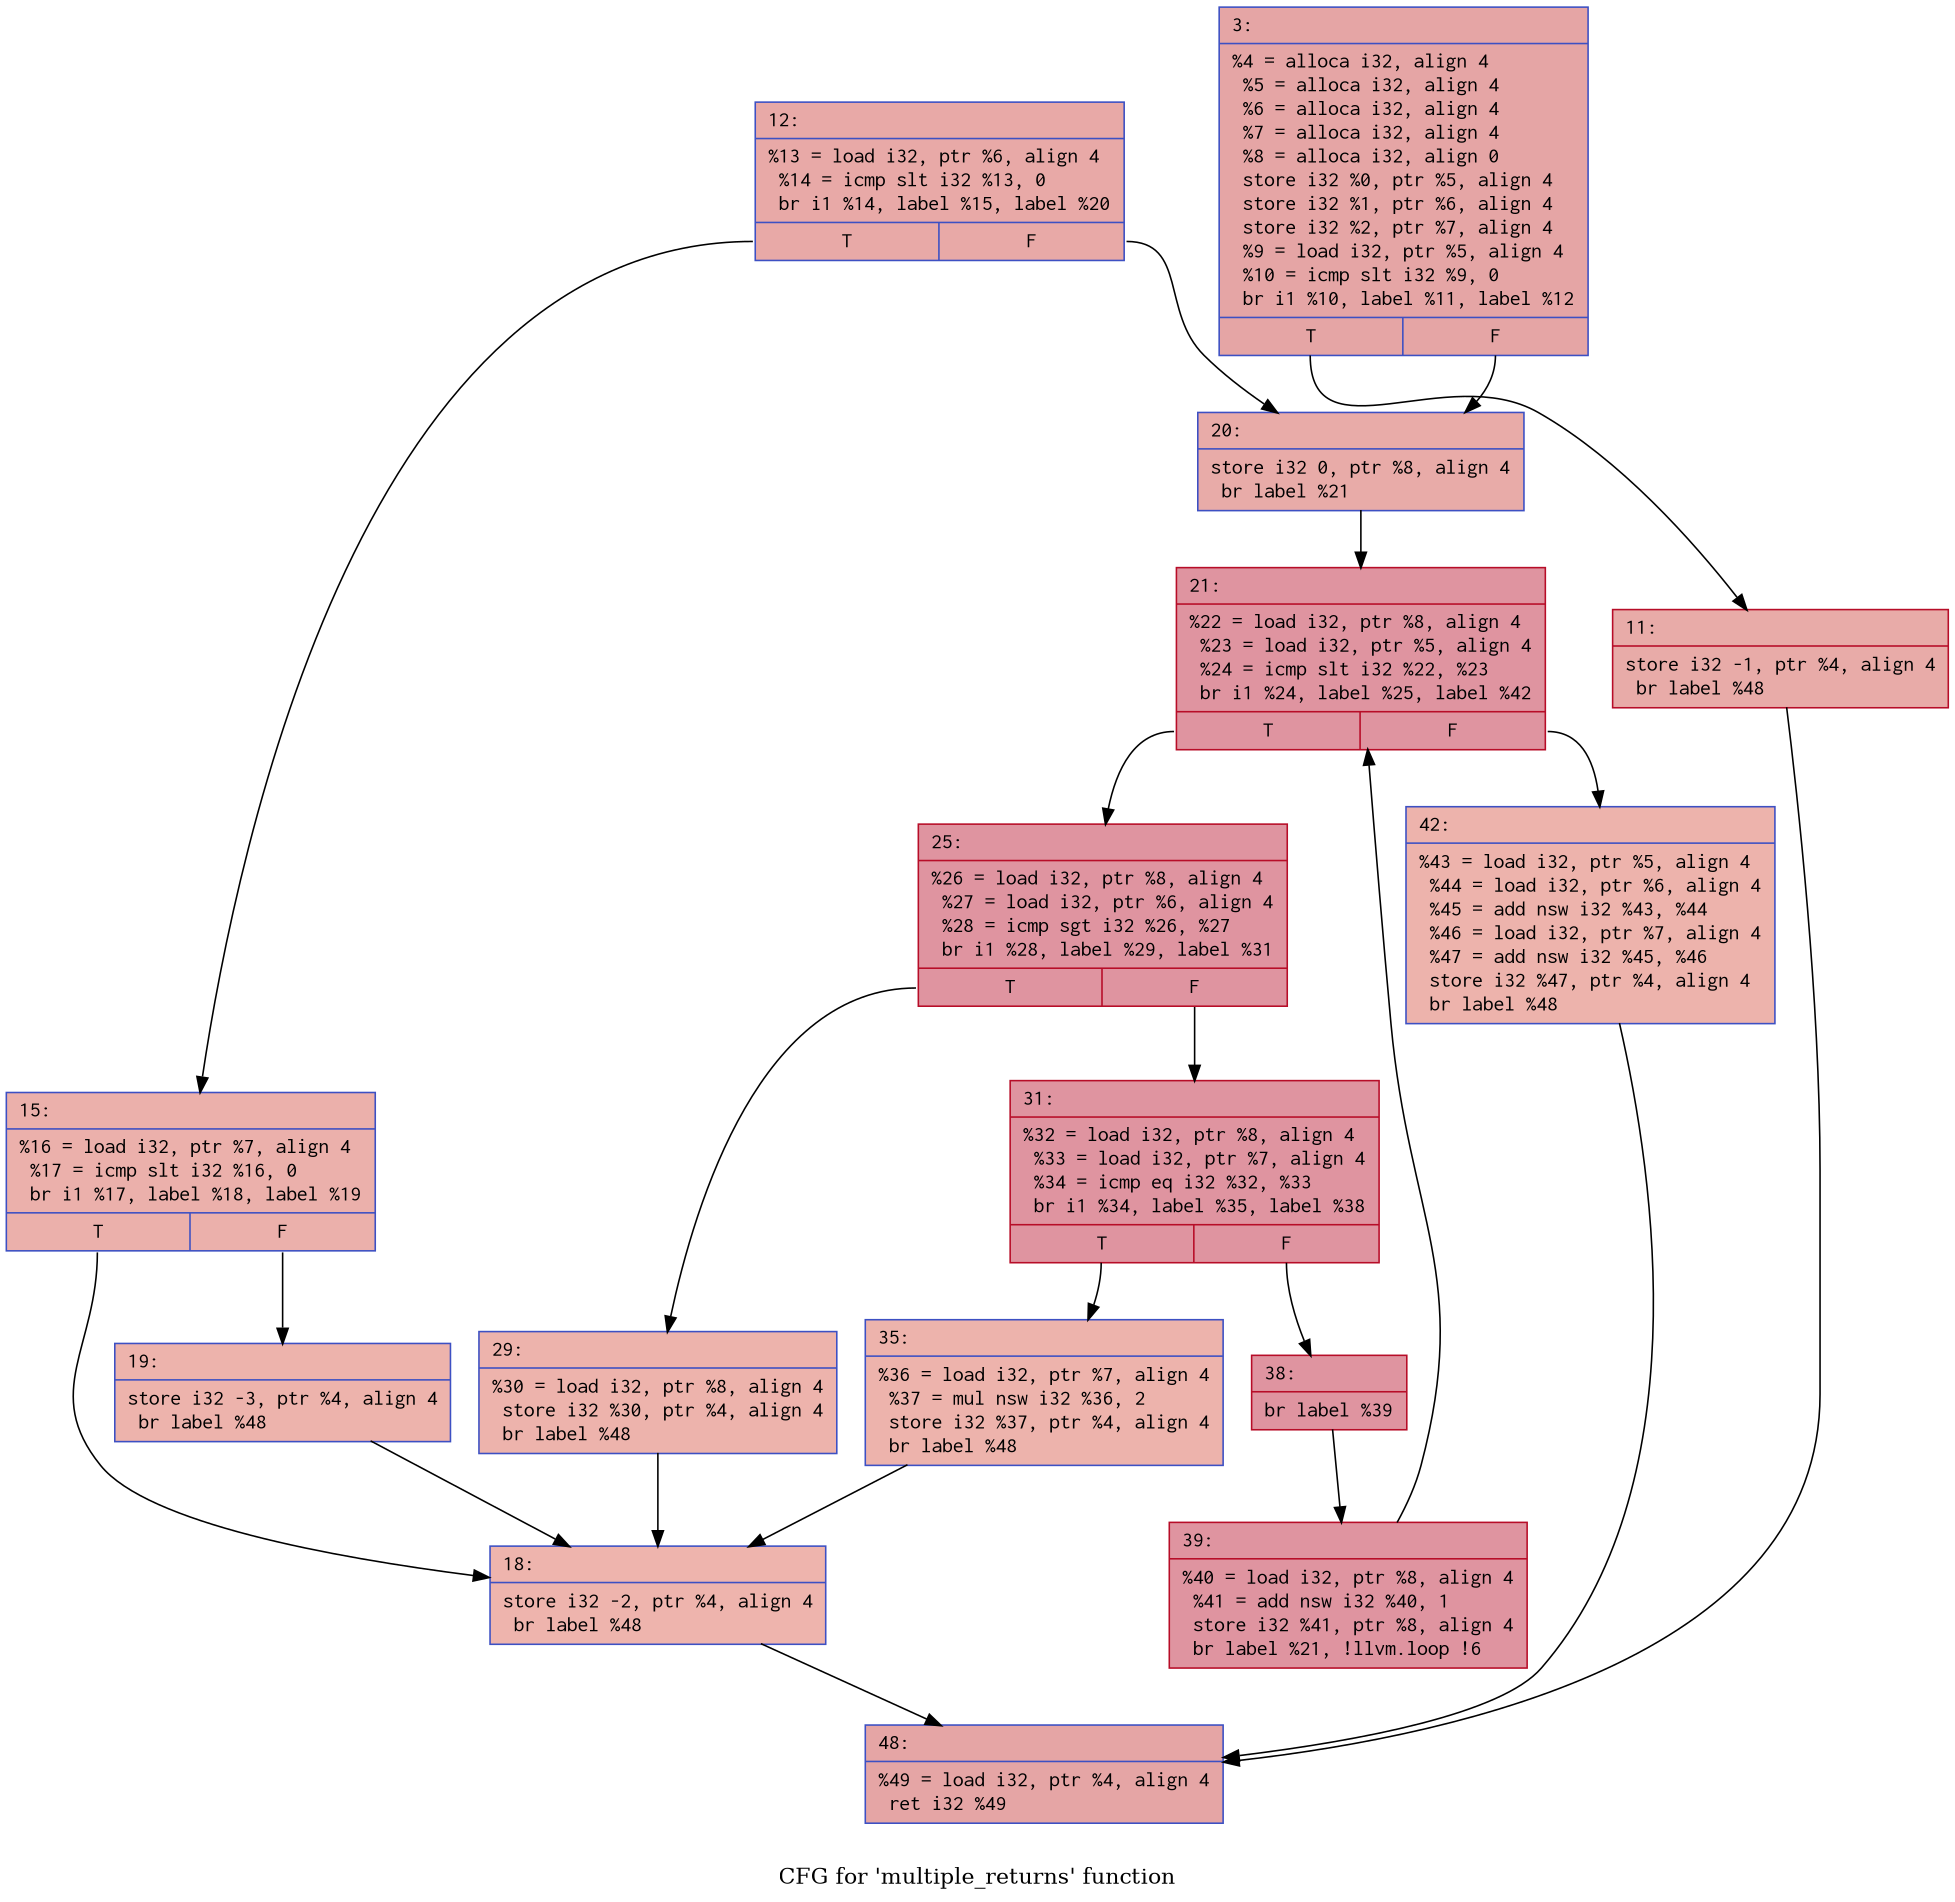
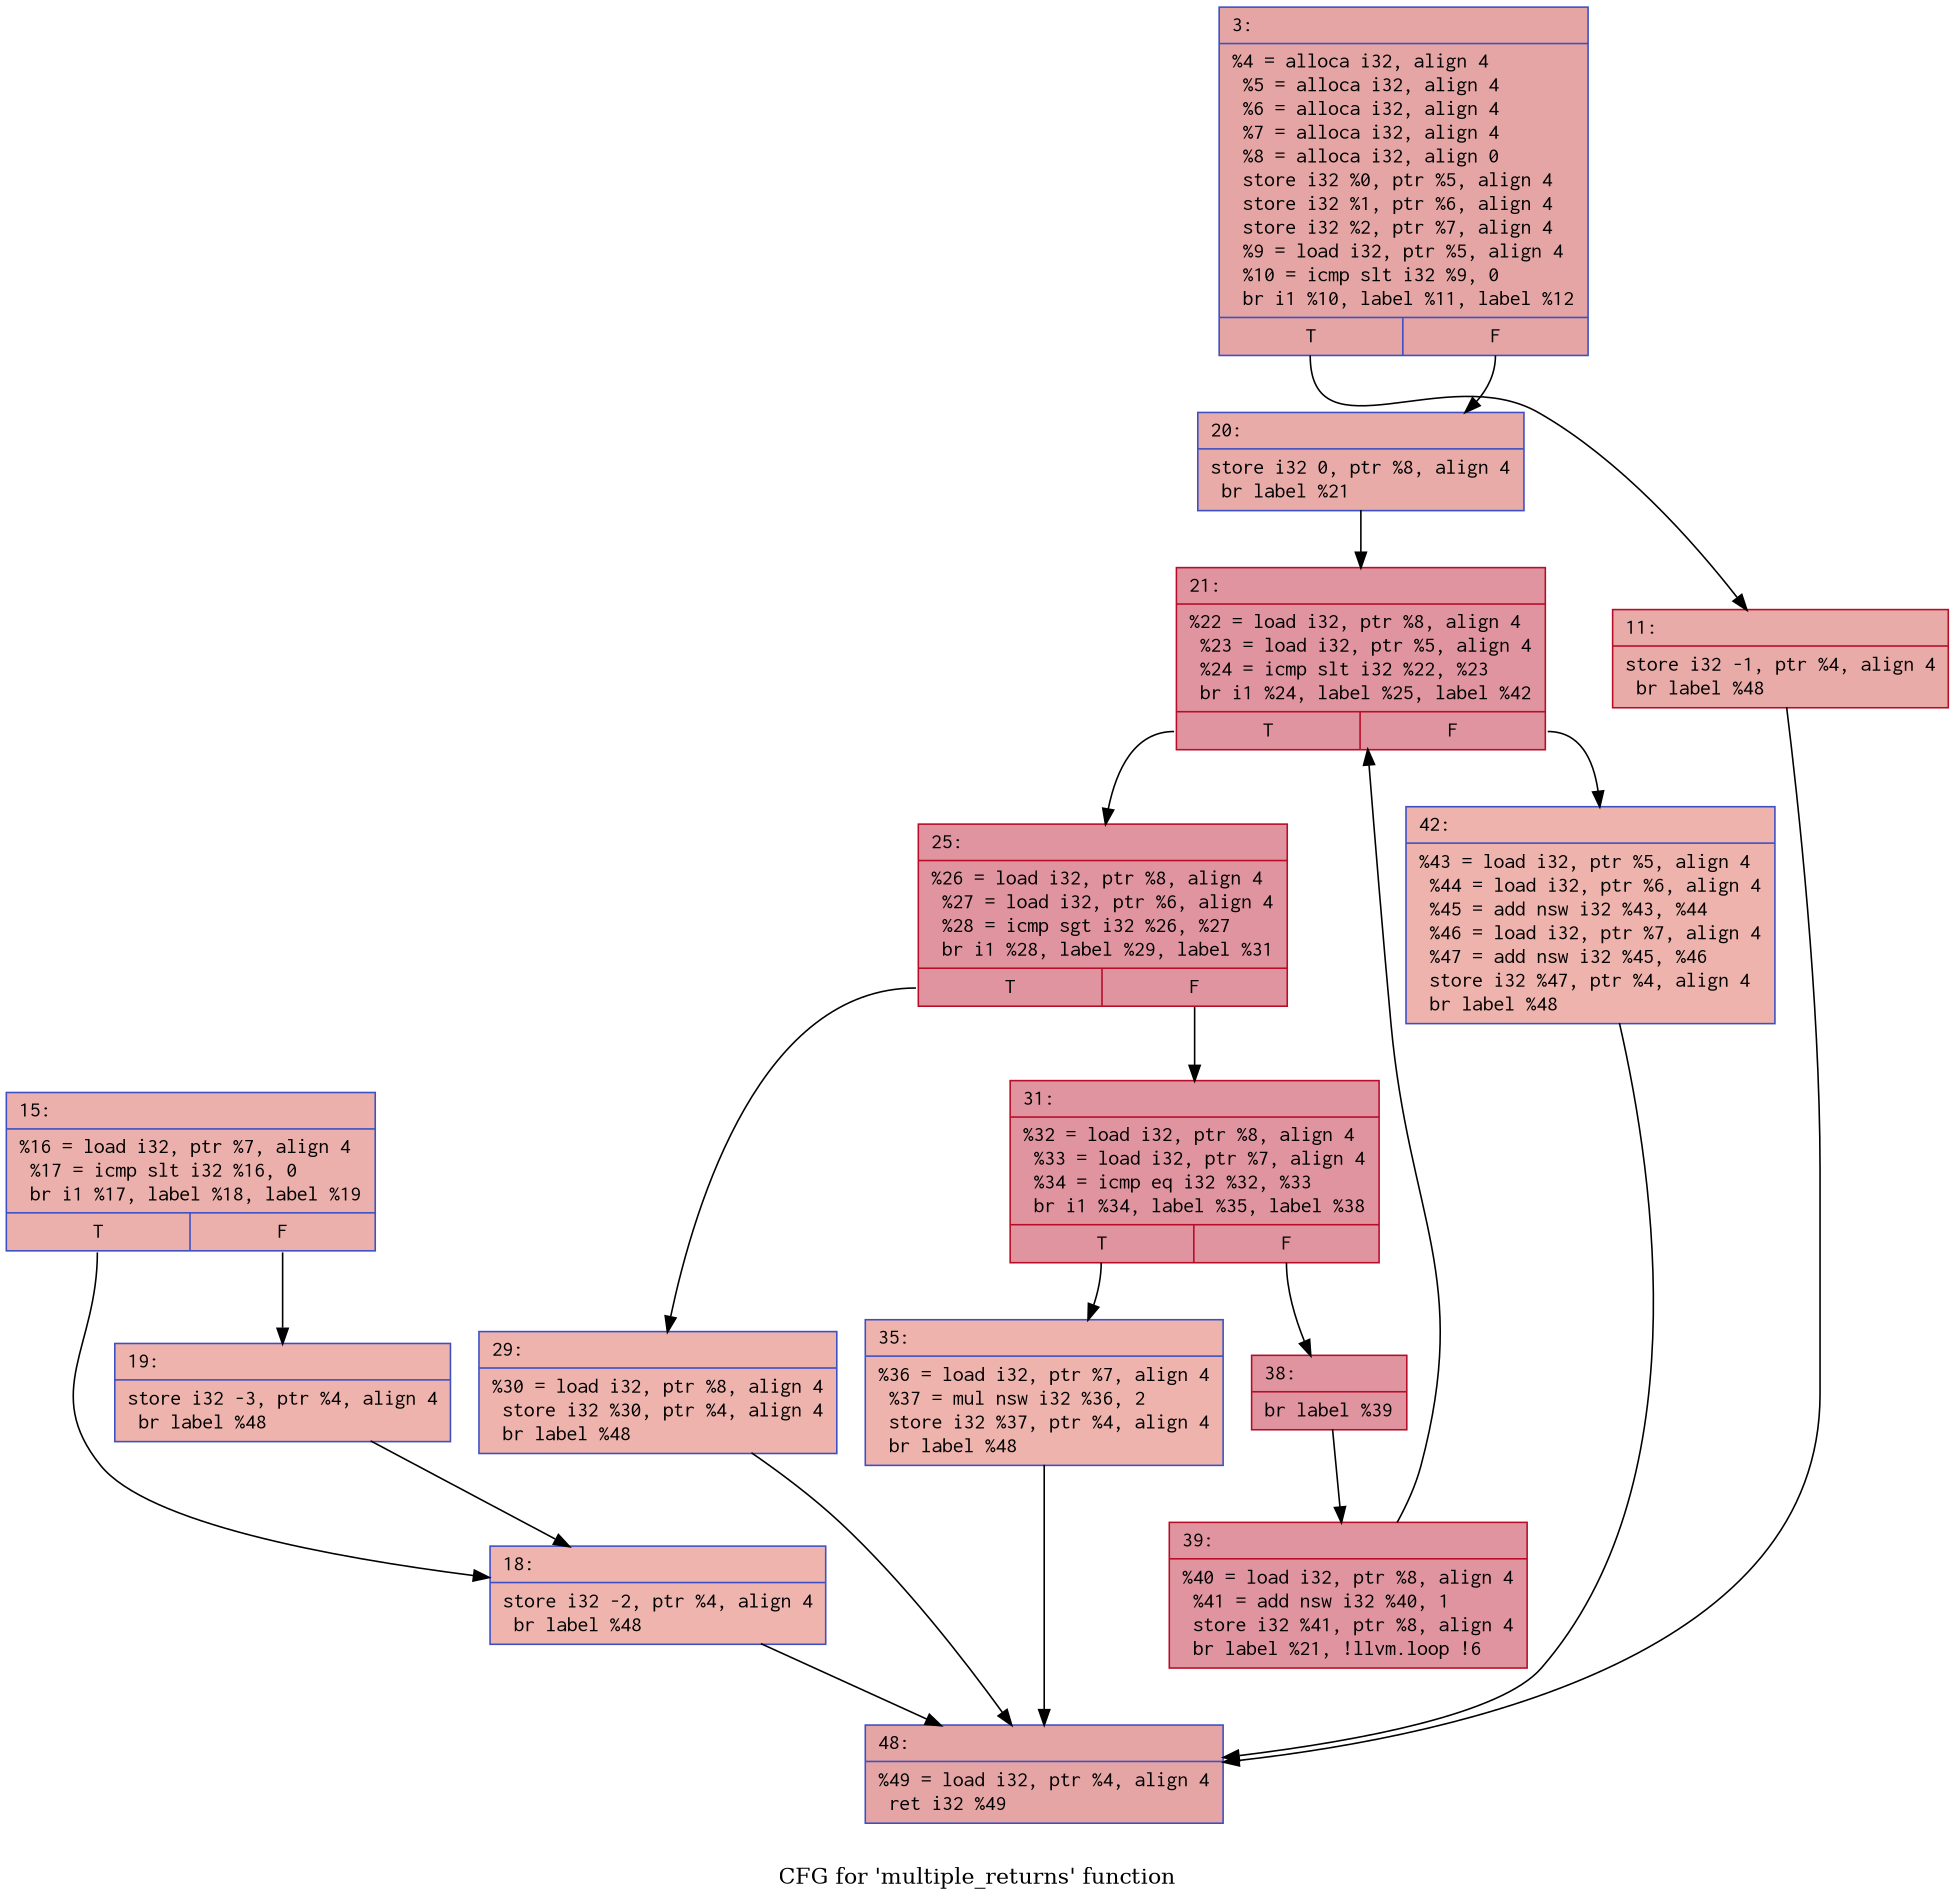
(940, 181) -> none
(658, 1492) -> (888, 1571)
(835, 1502) -> (1044, 1587)
